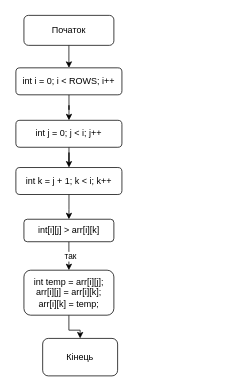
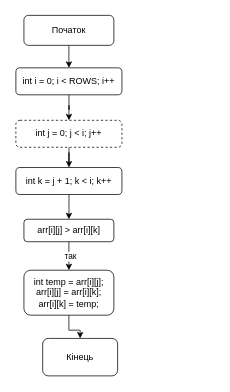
(69, 134) -> (69, 134)
(69, 231) -> (69, 231)
